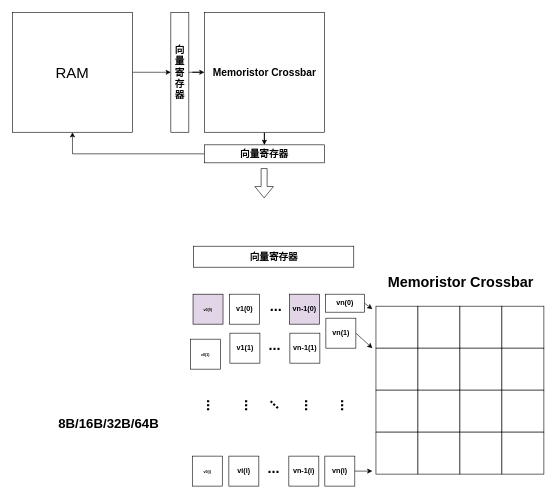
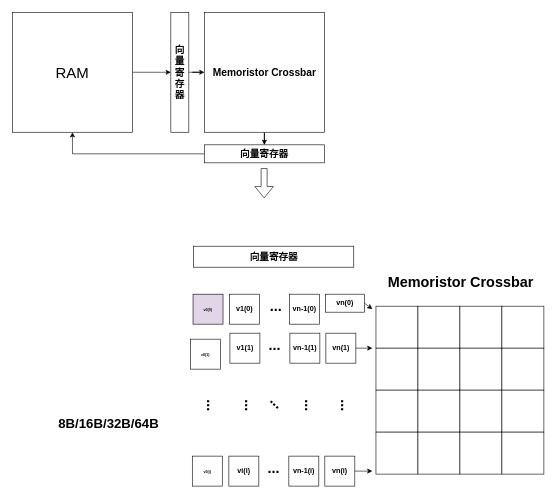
(305, 309) -> (305, 309)
(341, 333) -> (341, 348)
